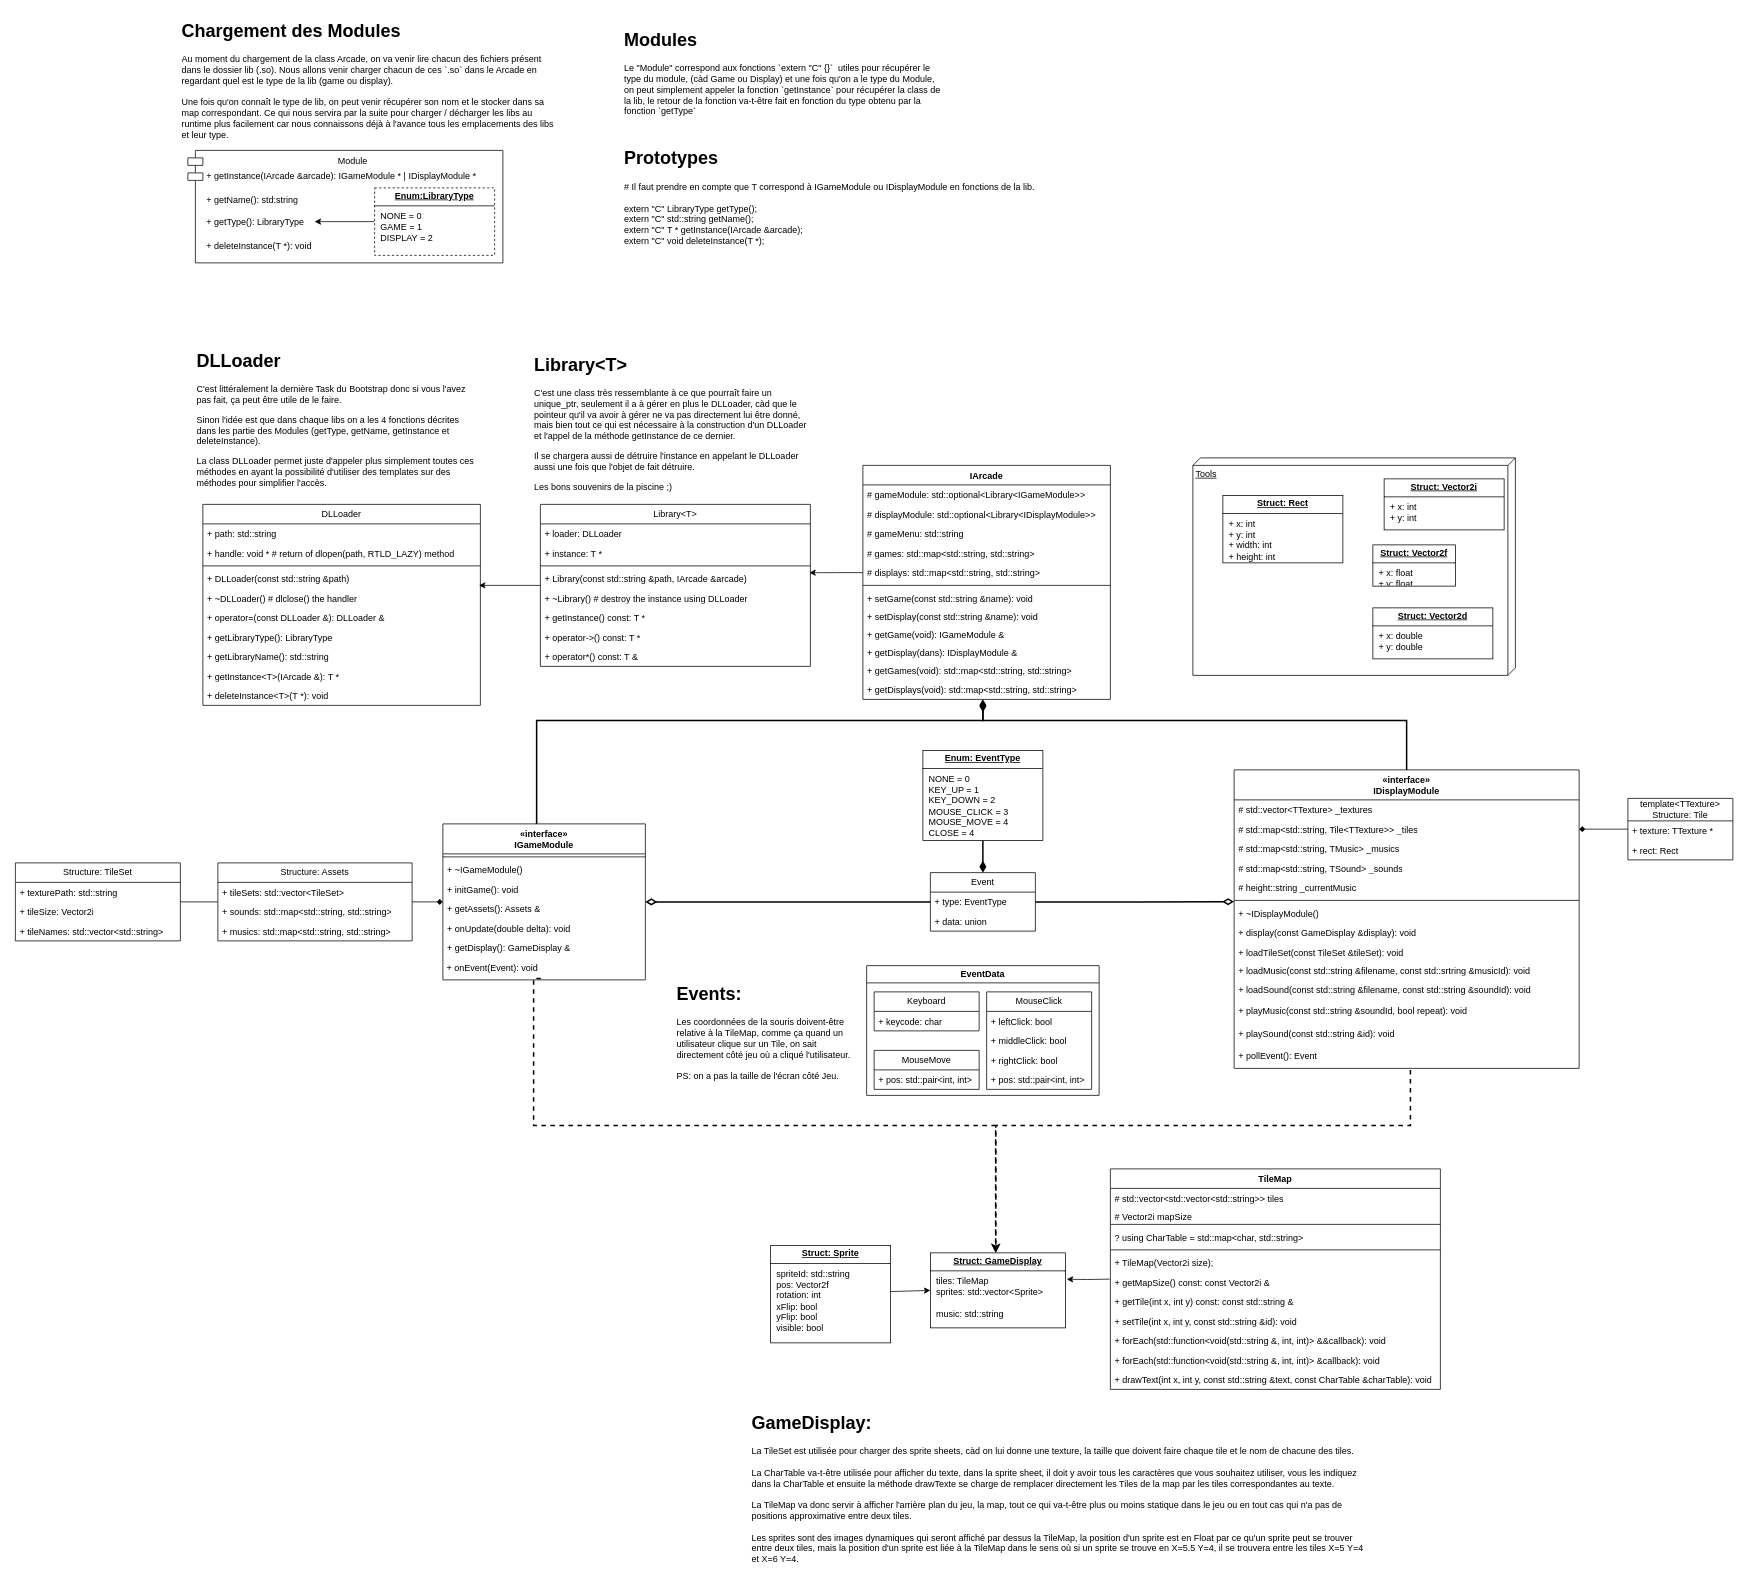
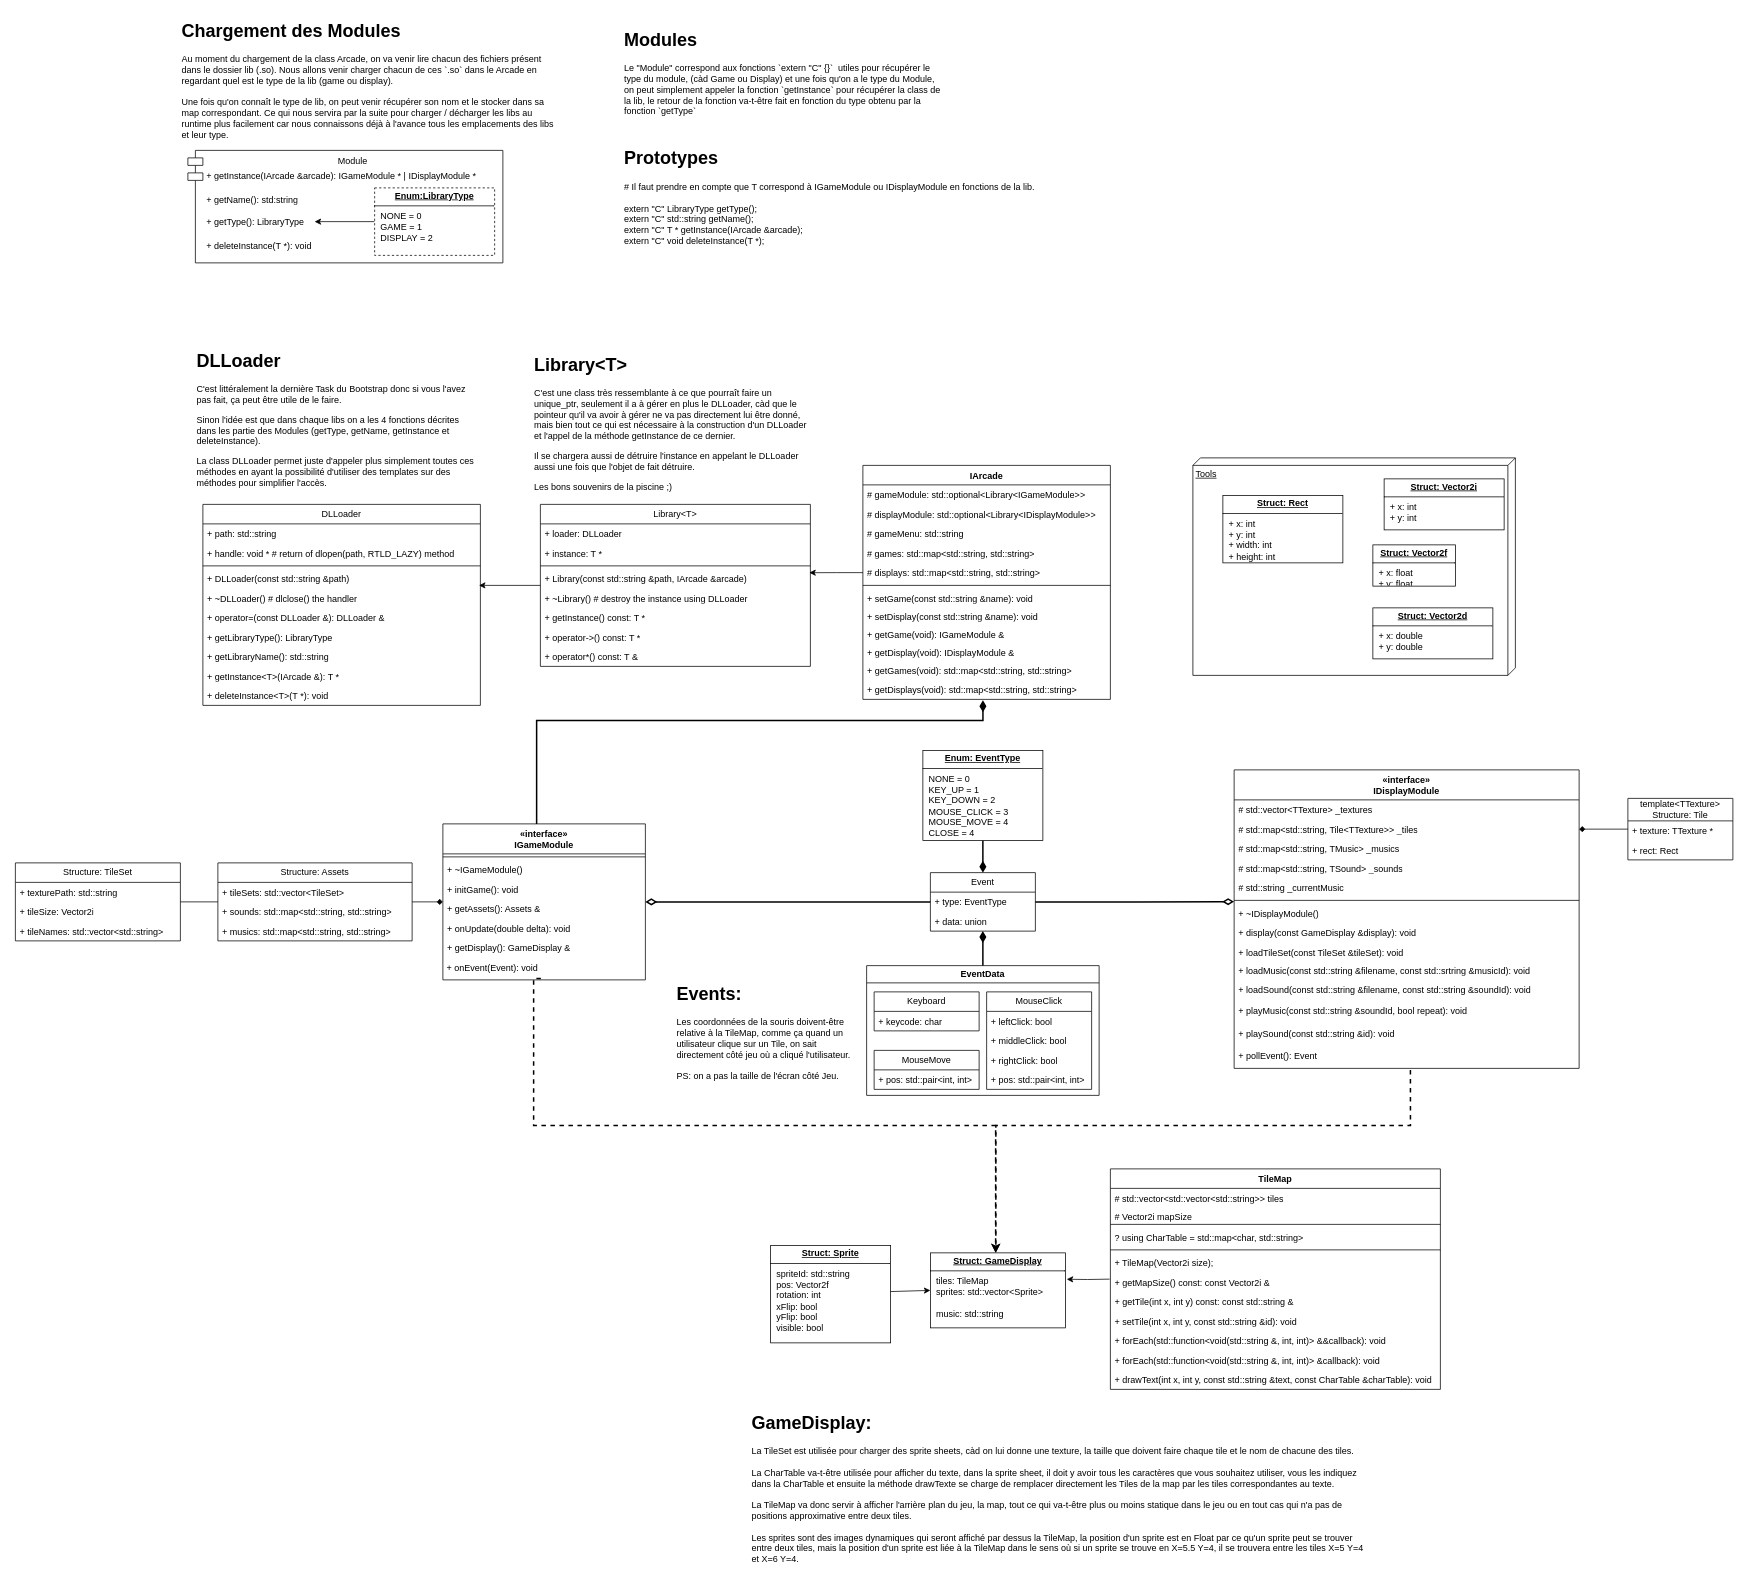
(948, 653) -> (946, 653)
(1220, 720) -> none
(1306, 889) -> (1300, 889)
none -> (983, 954)
